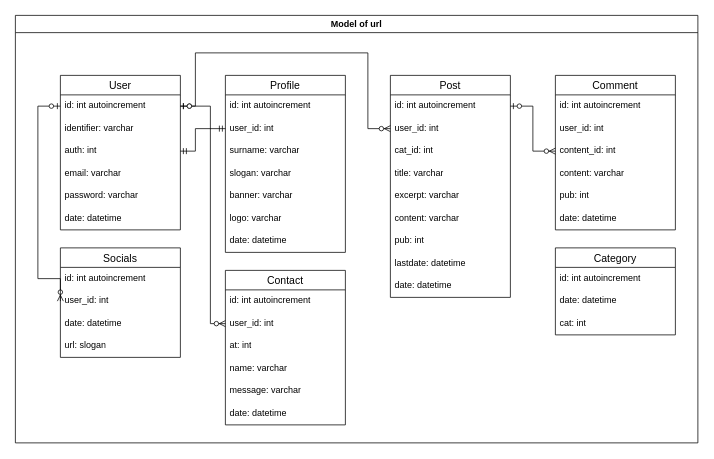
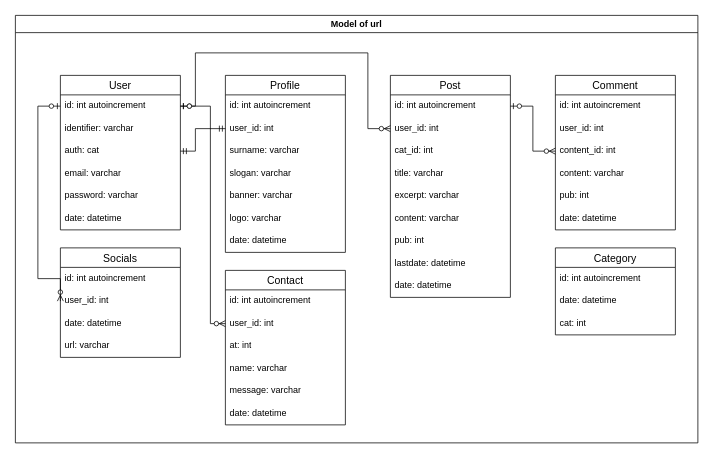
(84, 151) -> (85, 151)
(88, 346) -> (92, 346)
